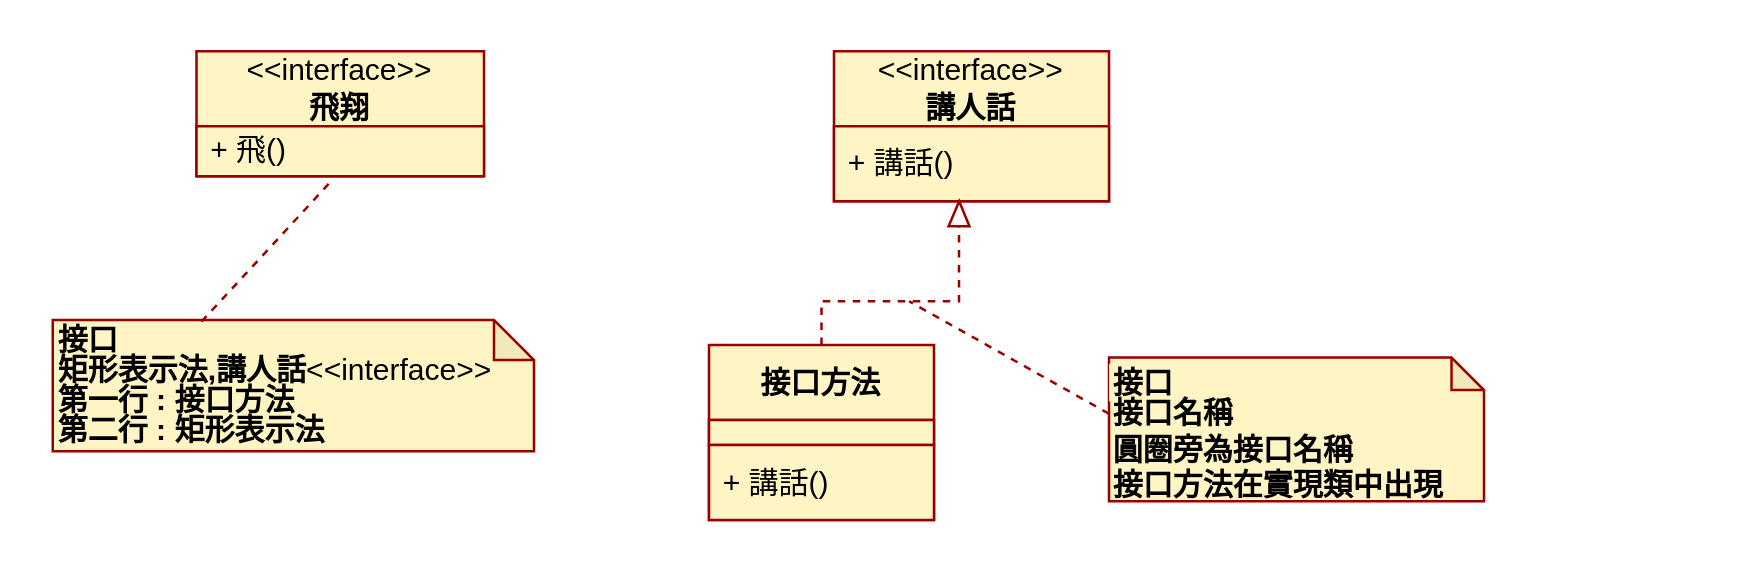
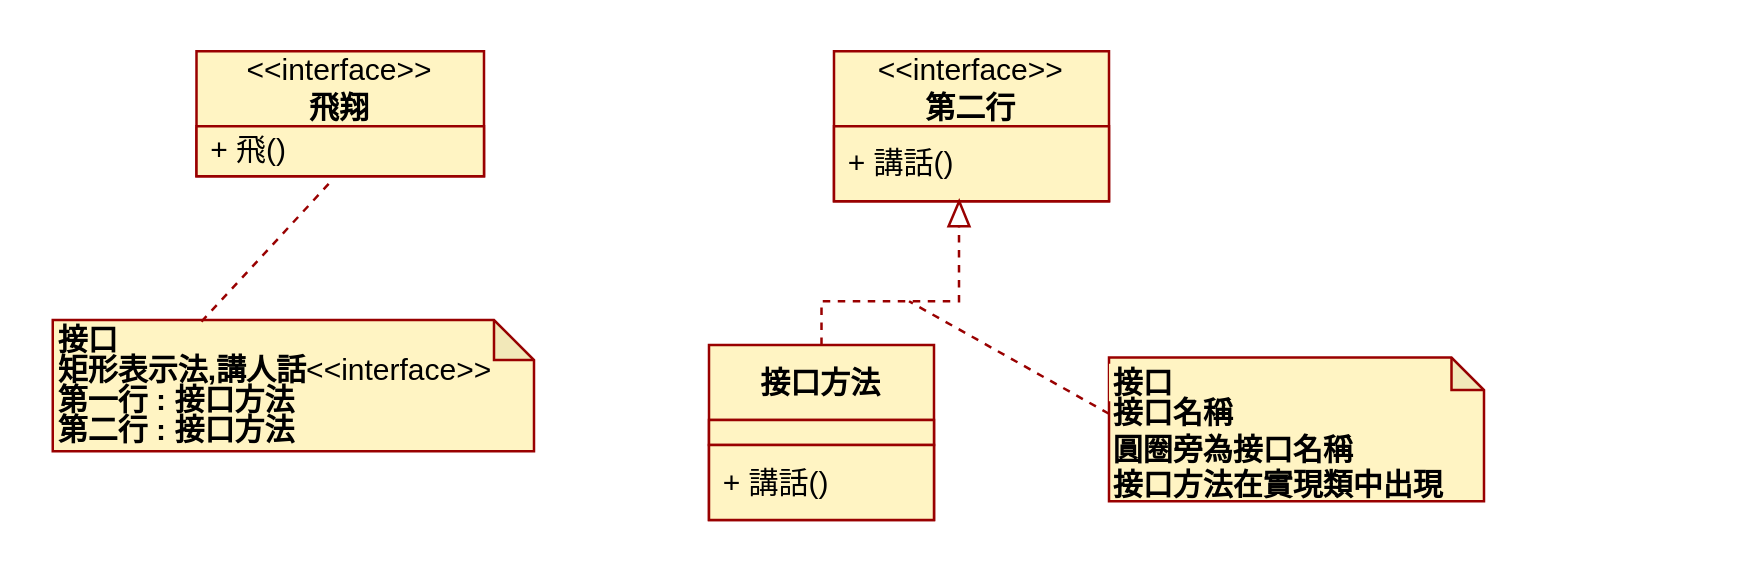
(971, 89) -> (971, 89)
(192, 431) -> (177, 431)
